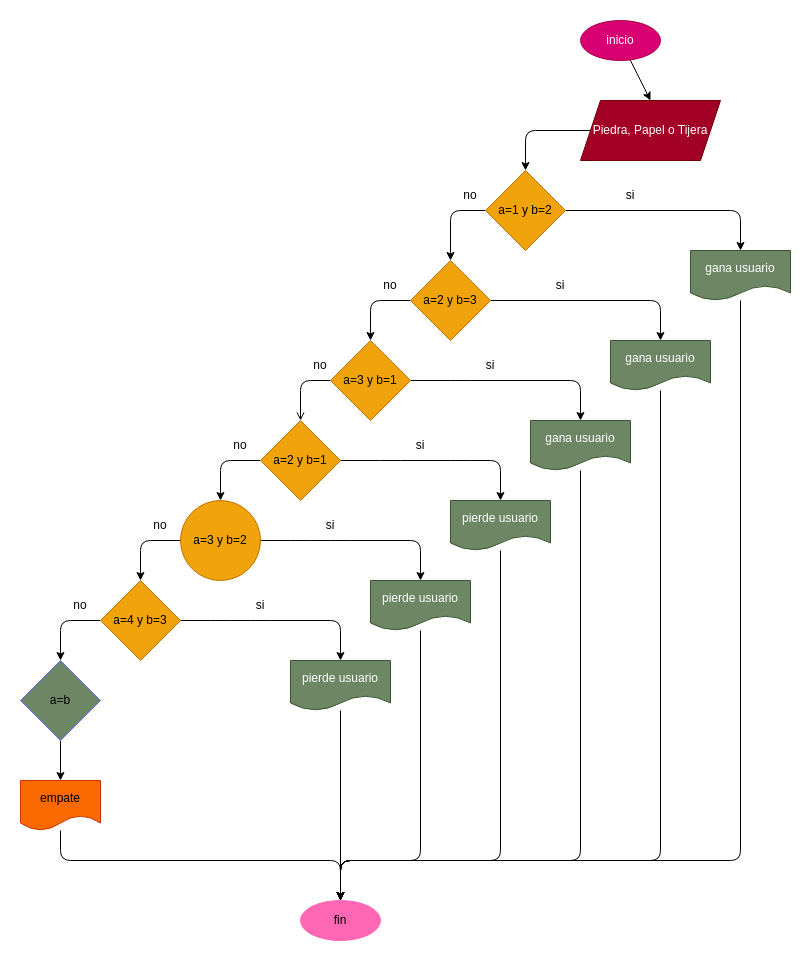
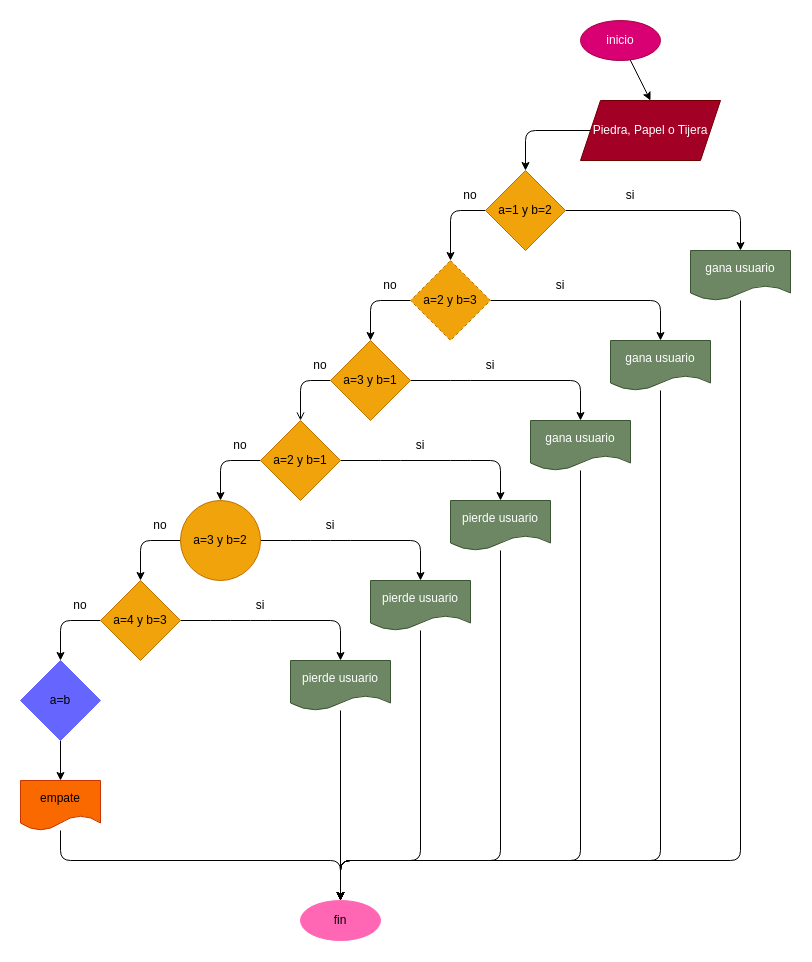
(451, 301) -> (451, 301)
(61, 701) -> (61, 701)
